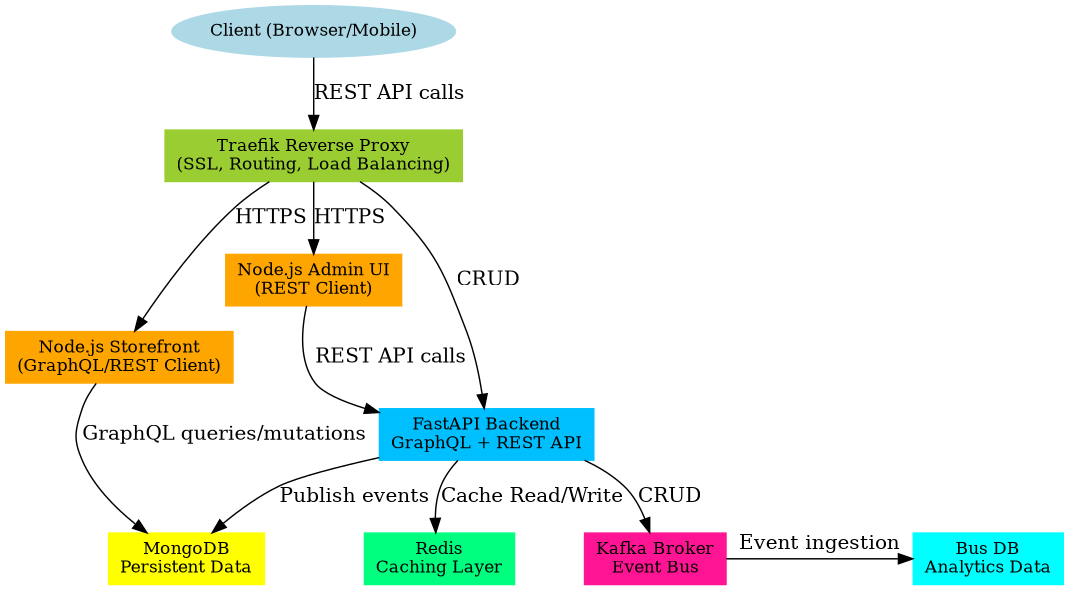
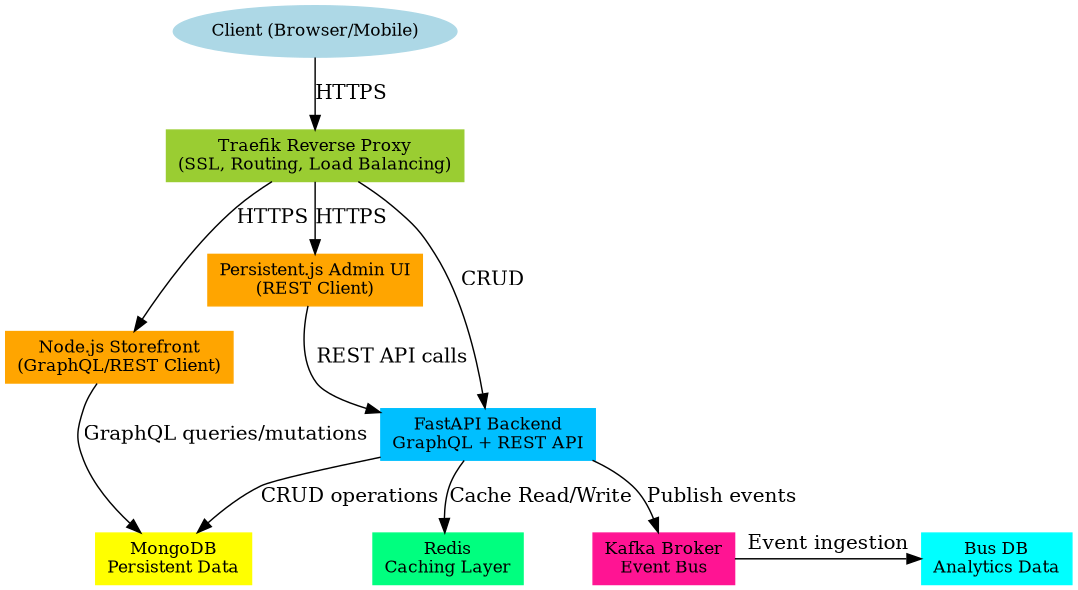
(389, 94) -> (352, 94)
(314, 280) -> (315, 280)
(355, 497) -> (350, 497)
(670, 497) -> (722, 497)
